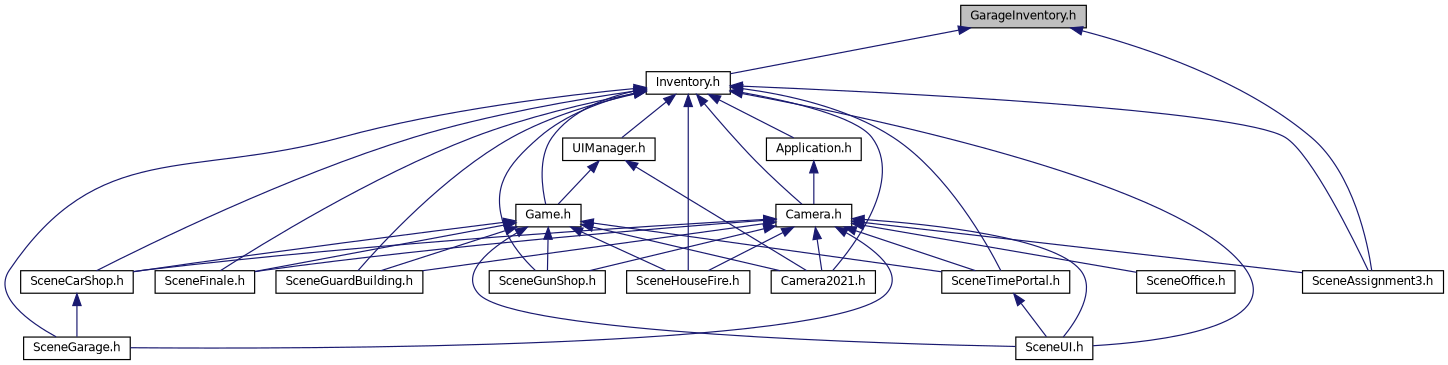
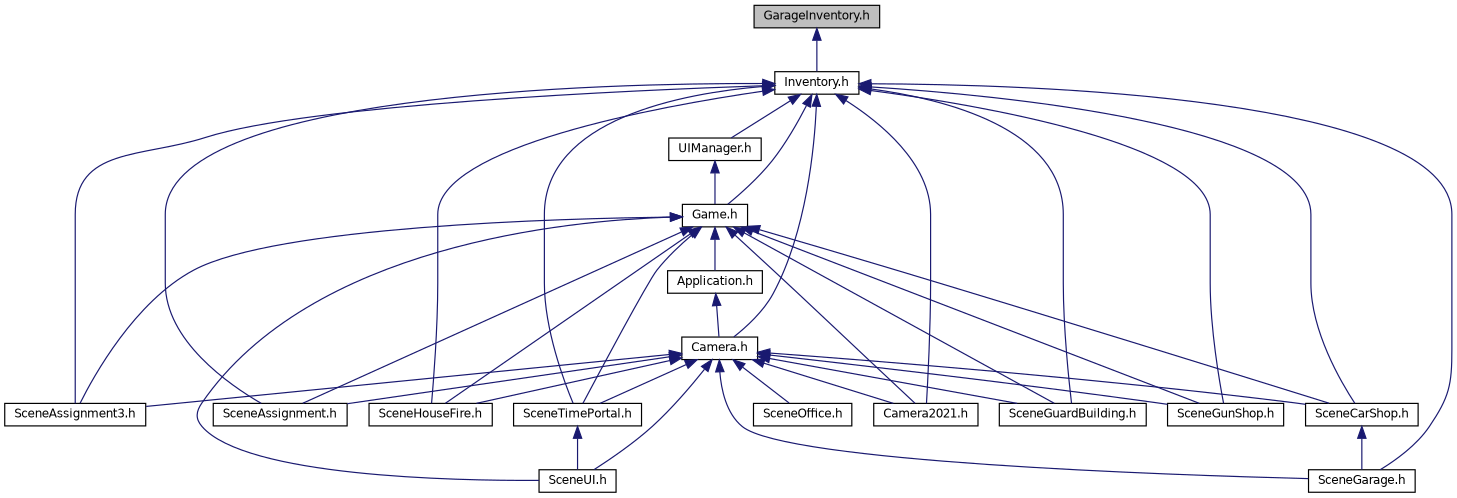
(1268, 107) -> (341, 236)
(756, 119) -> (715, 255)
(1101, 185) -> none
(713, 214) -> none
(205, 282) -> (280, 415)
